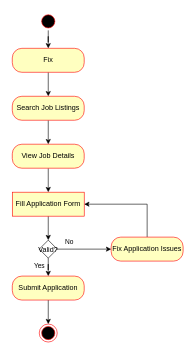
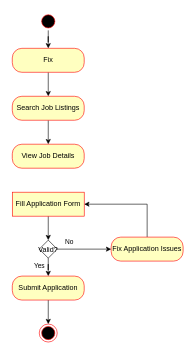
(48, 186) -> none
